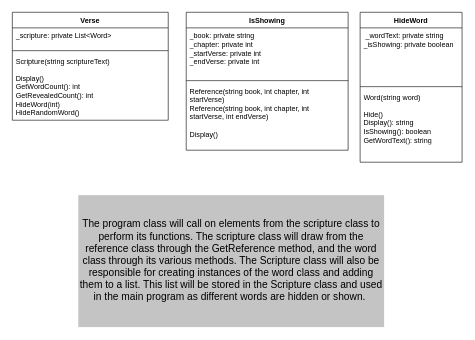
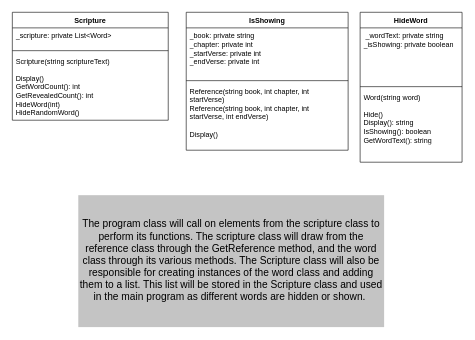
(90, 21) -> (90, 21)
